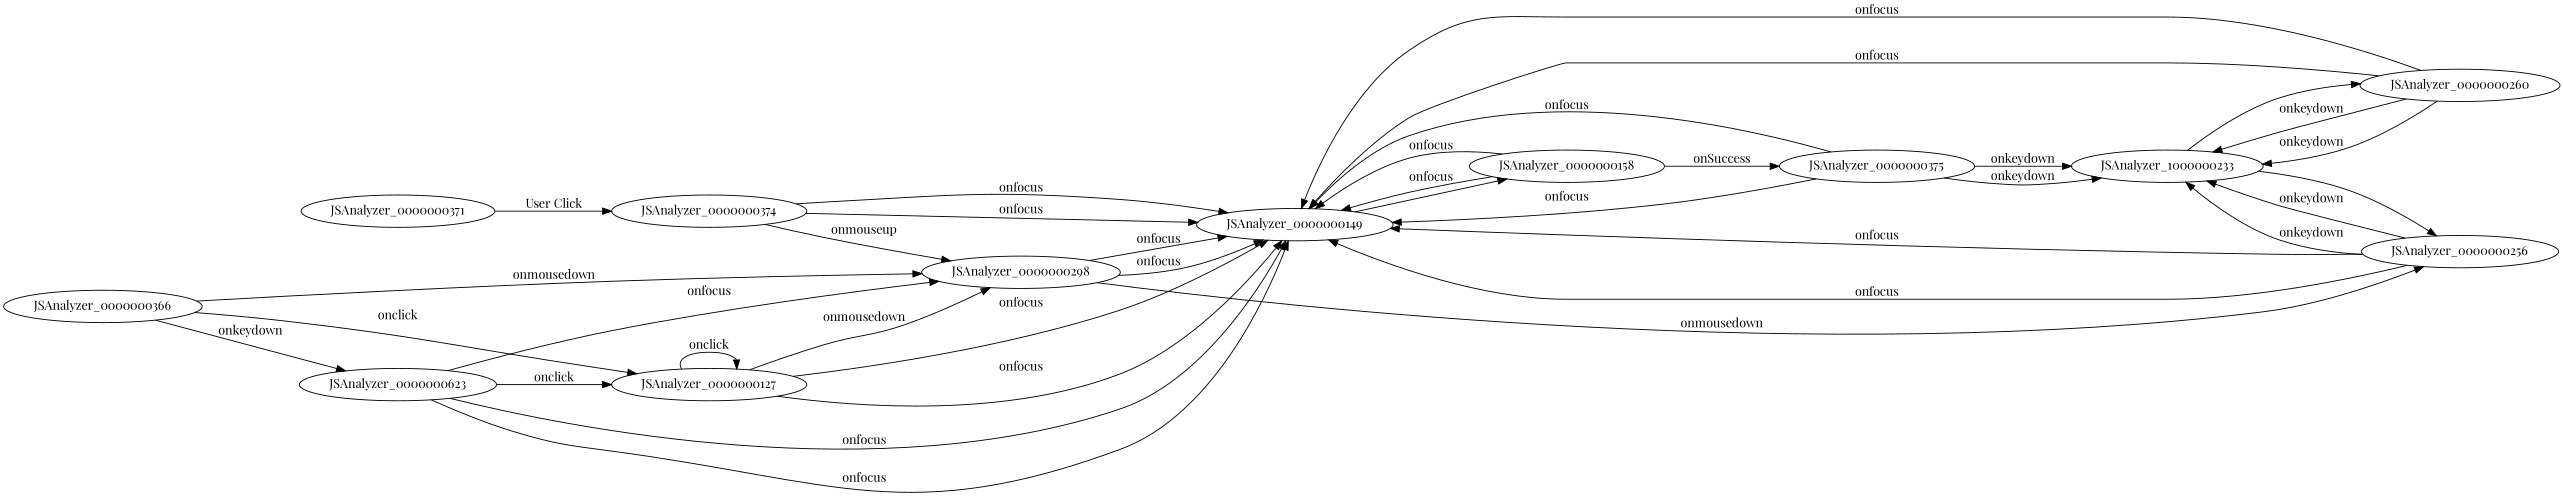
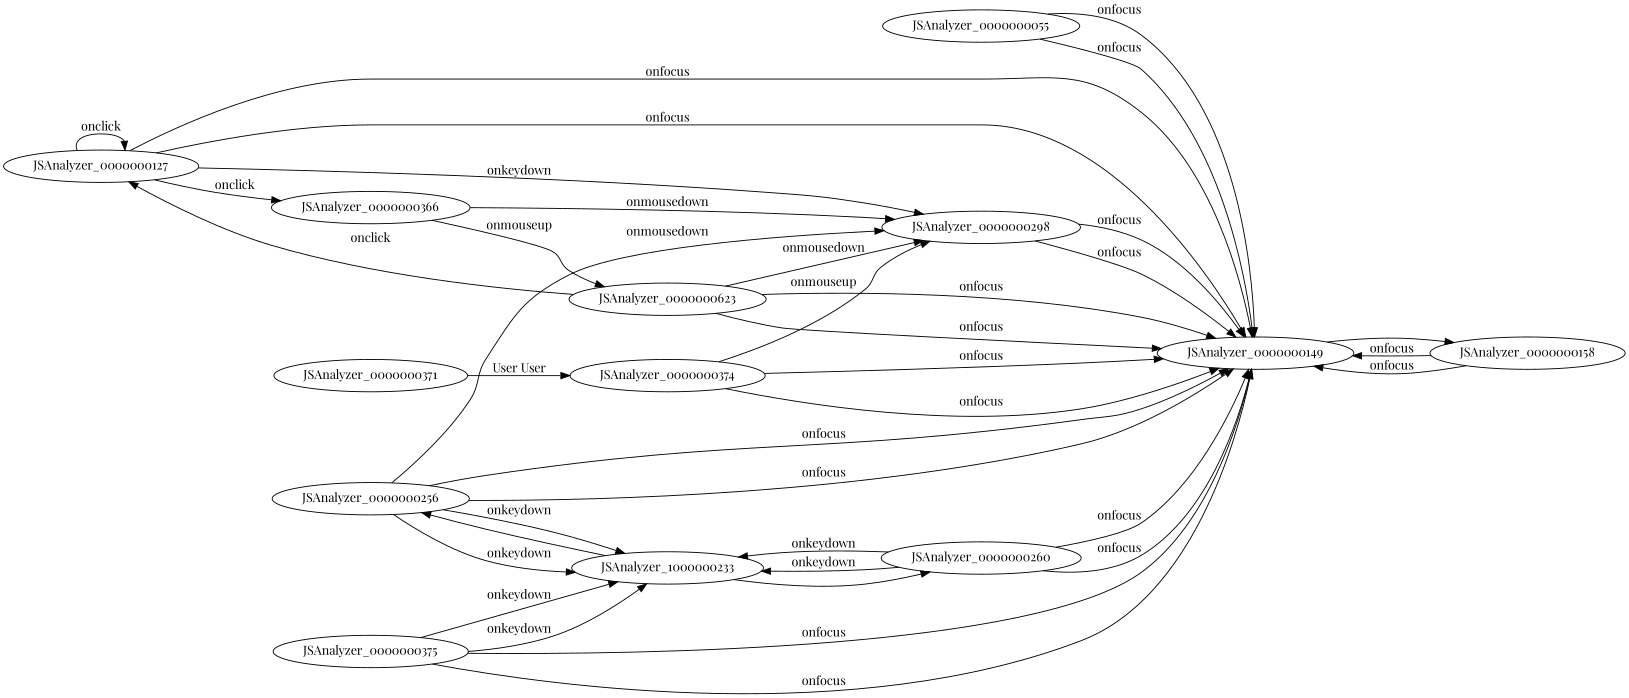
none -> (981, 26)
(1717, 166) -> none
(554, 204) -> (519, 369)
(709, 292) -> (824, 248)
(864, 318) -> (519, 171)
(251, 331) -> (519, 226)
(1758, 333) -> (583, 269)
(412, 338) -> (213, 192)
